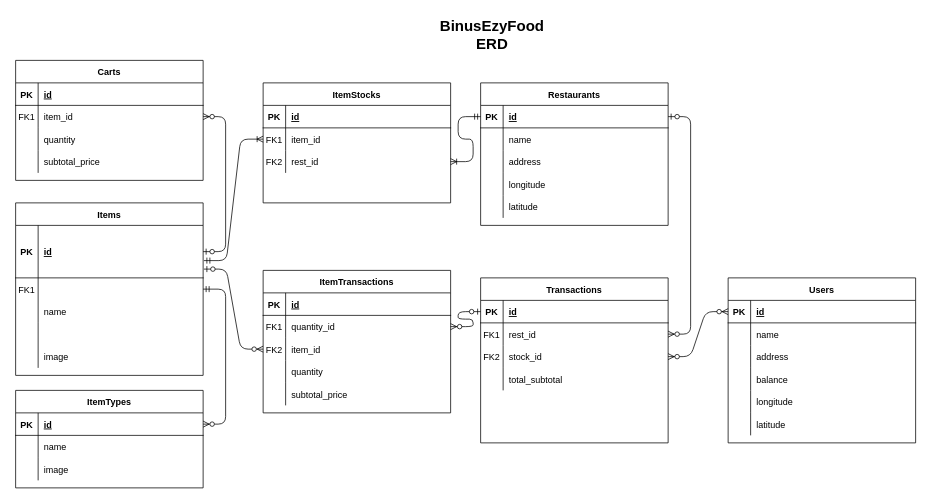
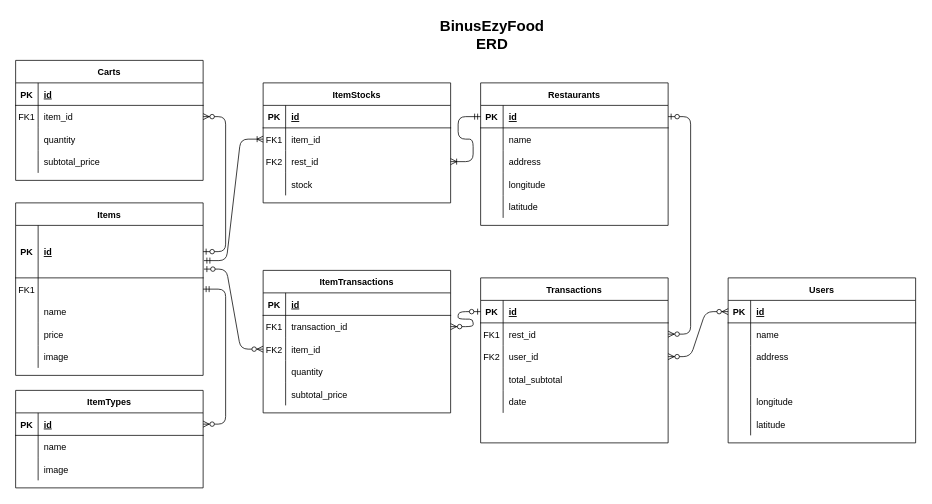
none -> (368, 184)
(316, 327) -> (324, 327)
none -> (120, 334)
(527, 357) -> (525, 357)
(833, 379) -> none
none -> (585, 402)
